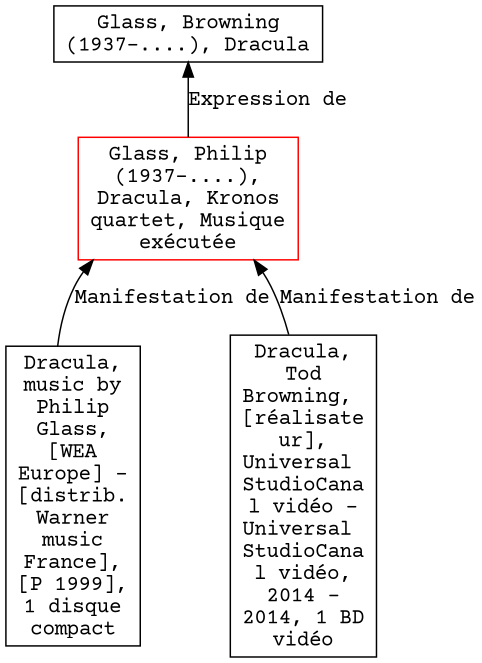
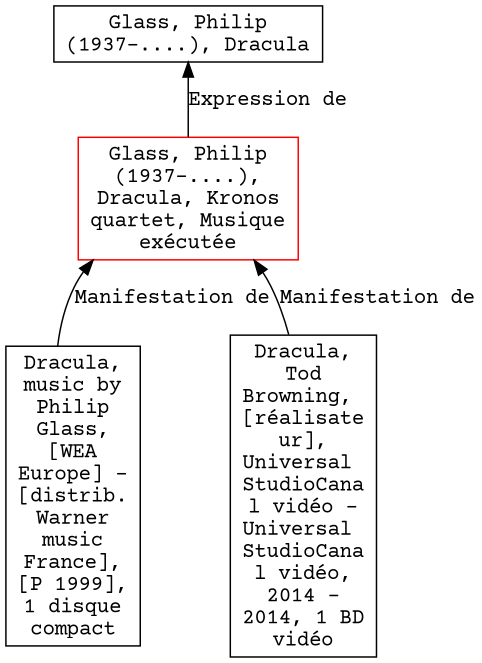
(188, 34) -> (188, 34)
